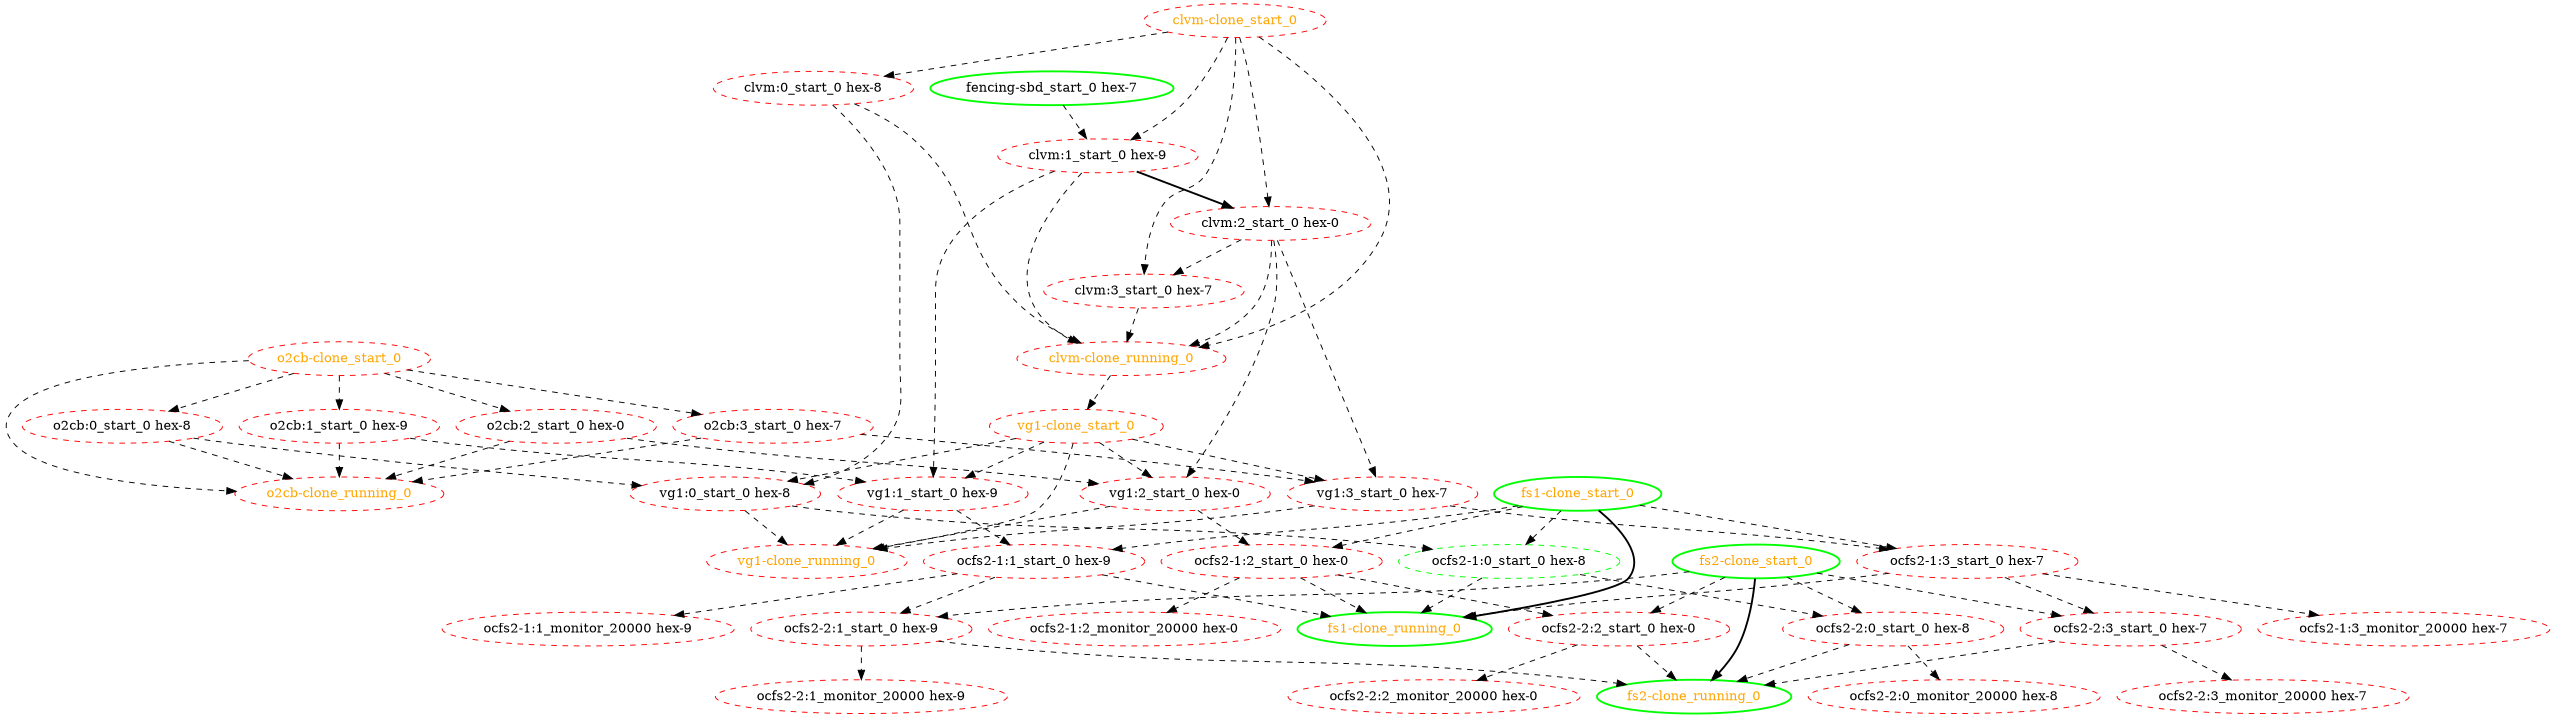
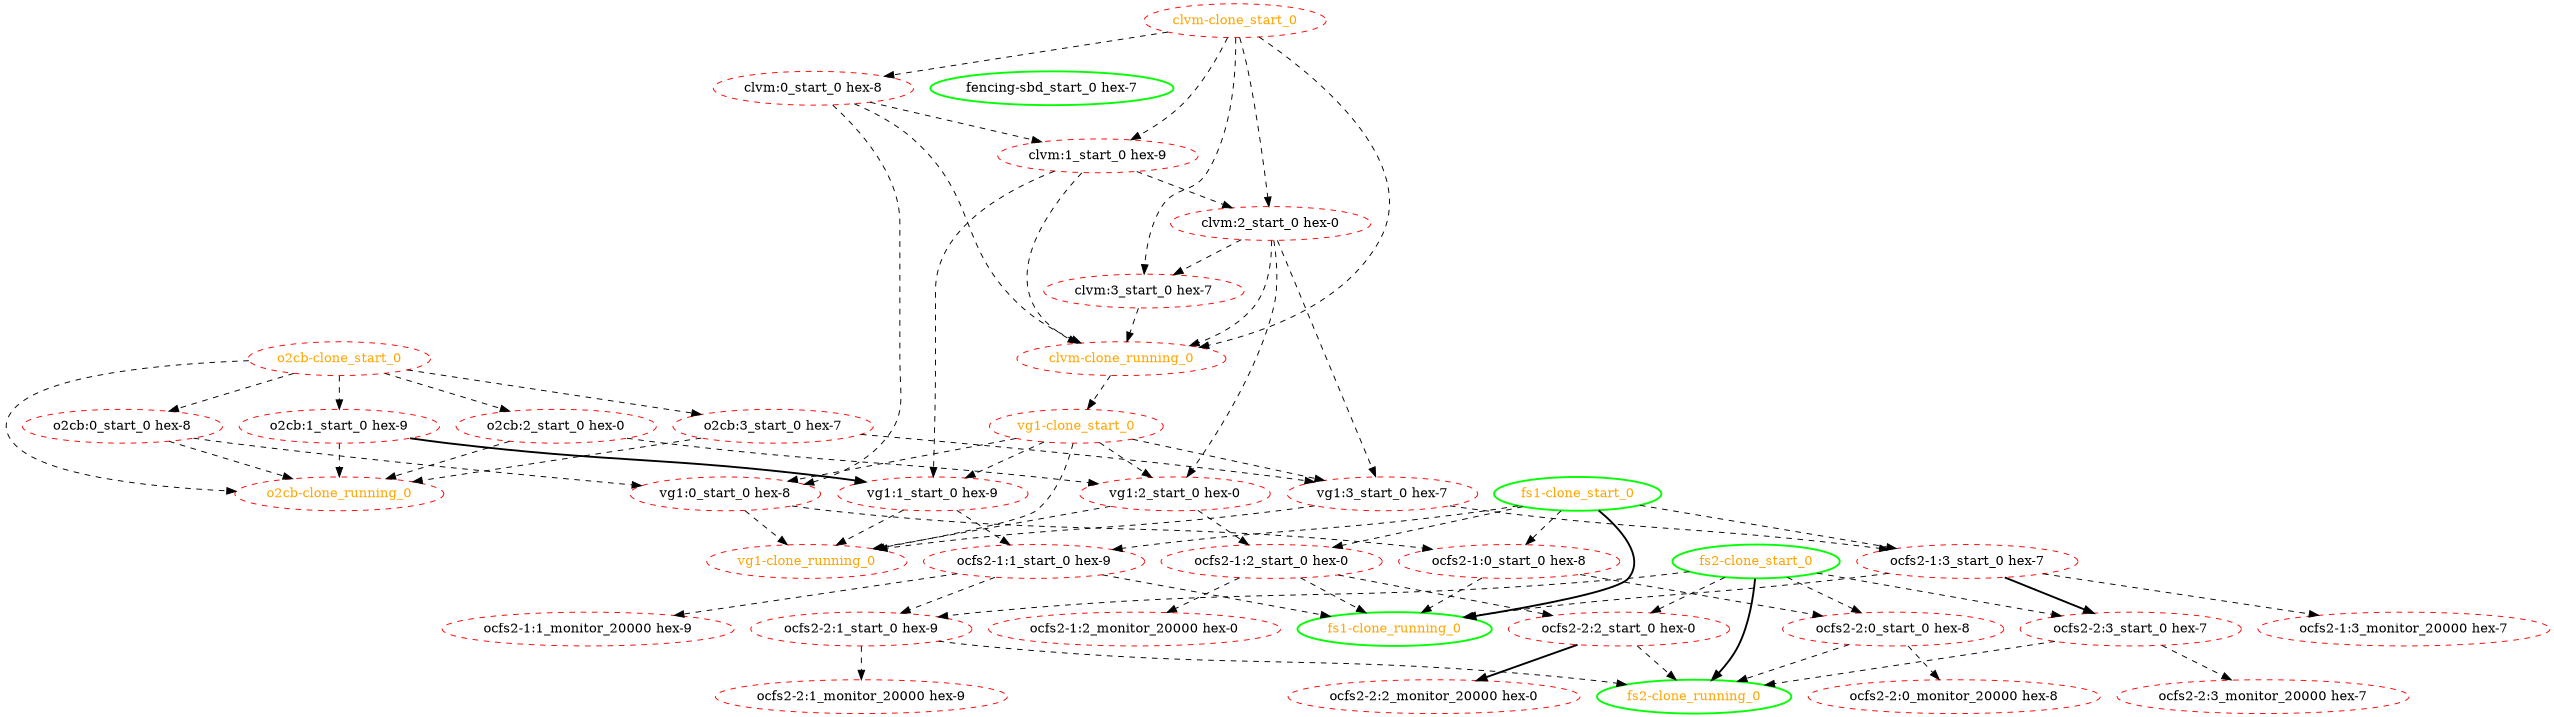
(1072, 118) -> (951, 121)
(1176, 186) -> (1176, 186)
(633, 460) -> (633, 460)
(1509, 561) -> (1509, 561)
(2045, 593) -> (2045, 593)
(1532, 661) -> (1532, 661)
